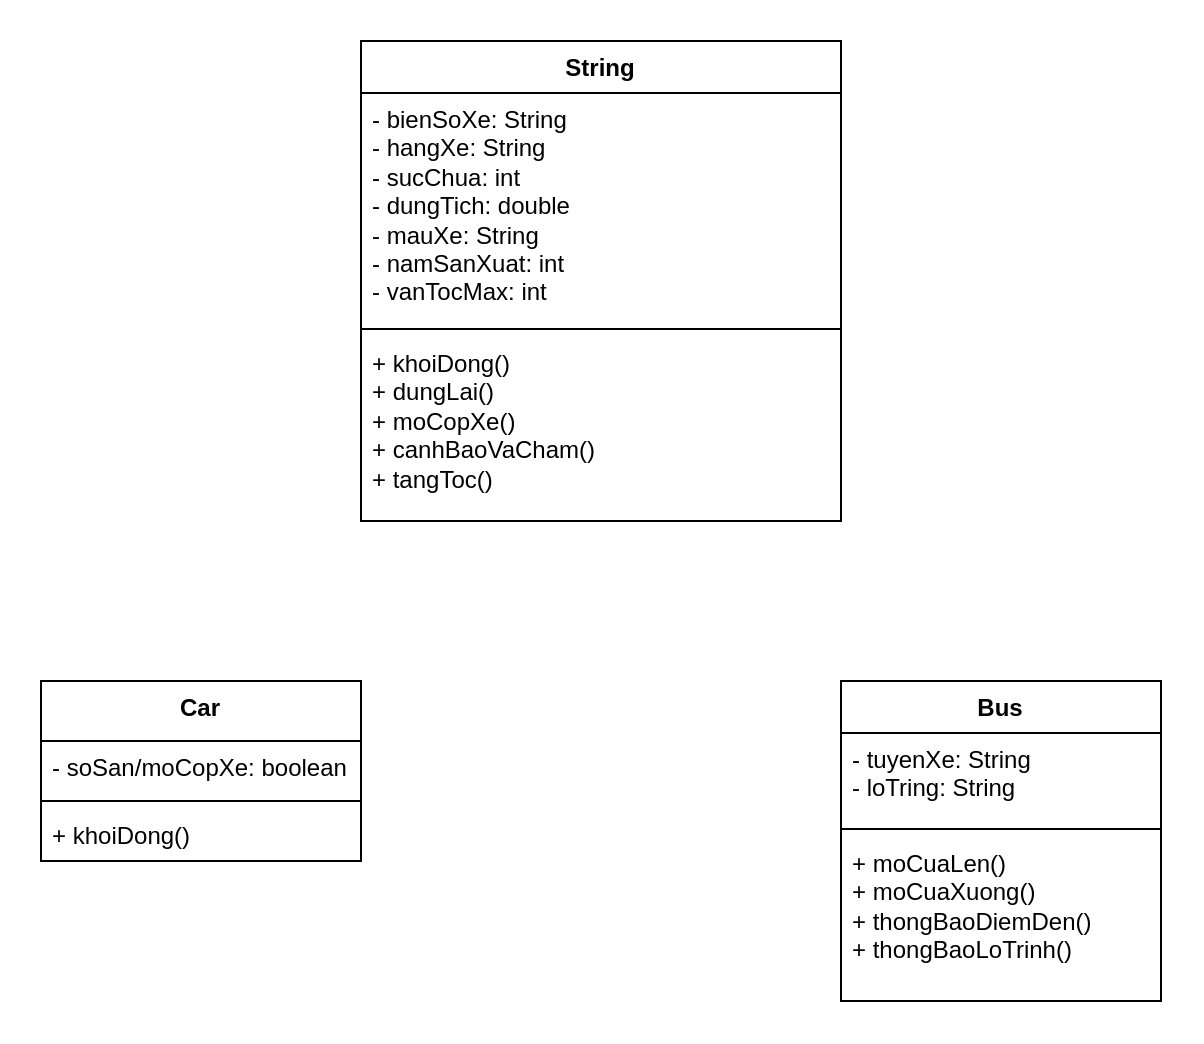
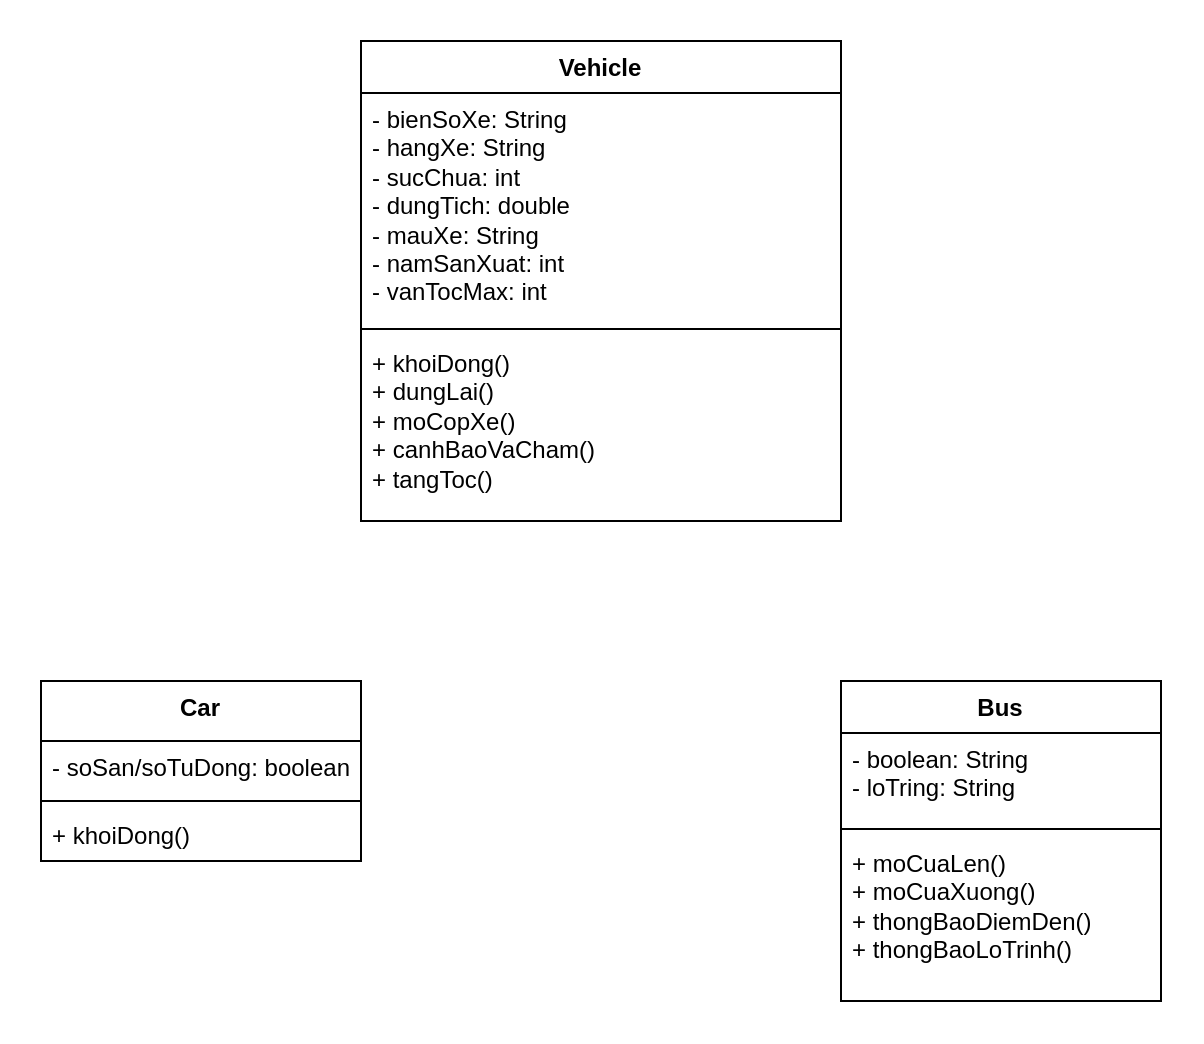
(601, 69) -> (601, 69)
(202, 769) -> (203, 784)
(955, 776) -> (952, 776)
